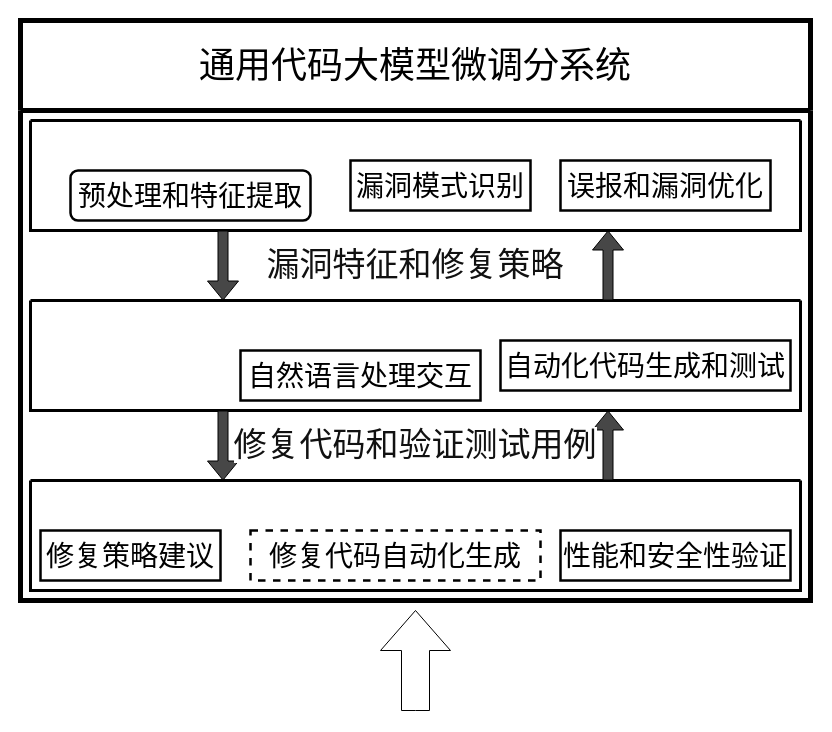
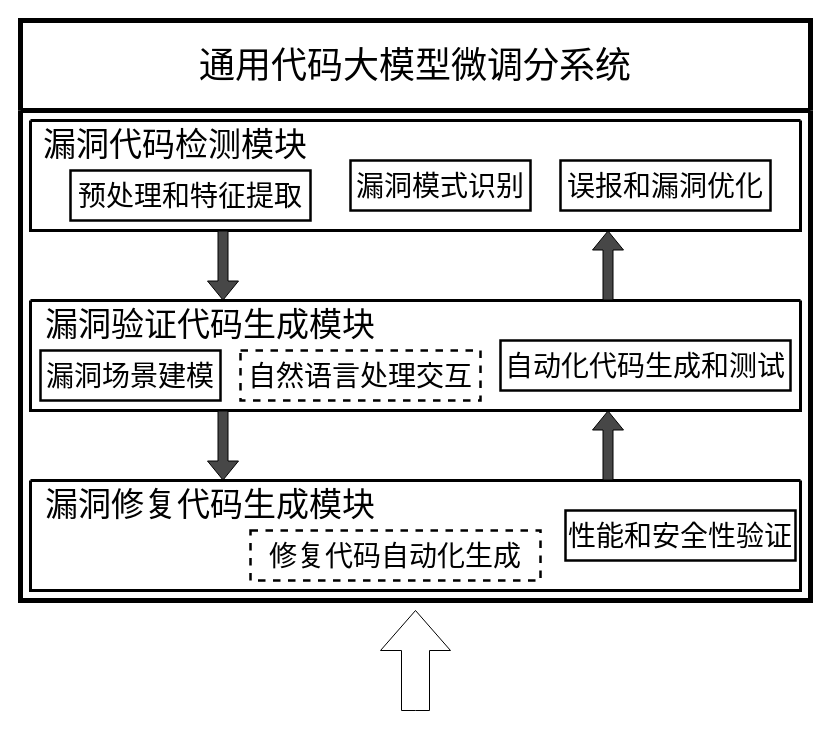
none -> (176, 146)
(191, 196) -> (191, 196)
(416, 266) -> none
none -> (211, 326)
none -> (131, 376)
(361, 376) -> (361, 376)
(416, 446) -> none
none -> (211, 506)
(131, 556) -> none
(676, 556) -> (681, 536)
